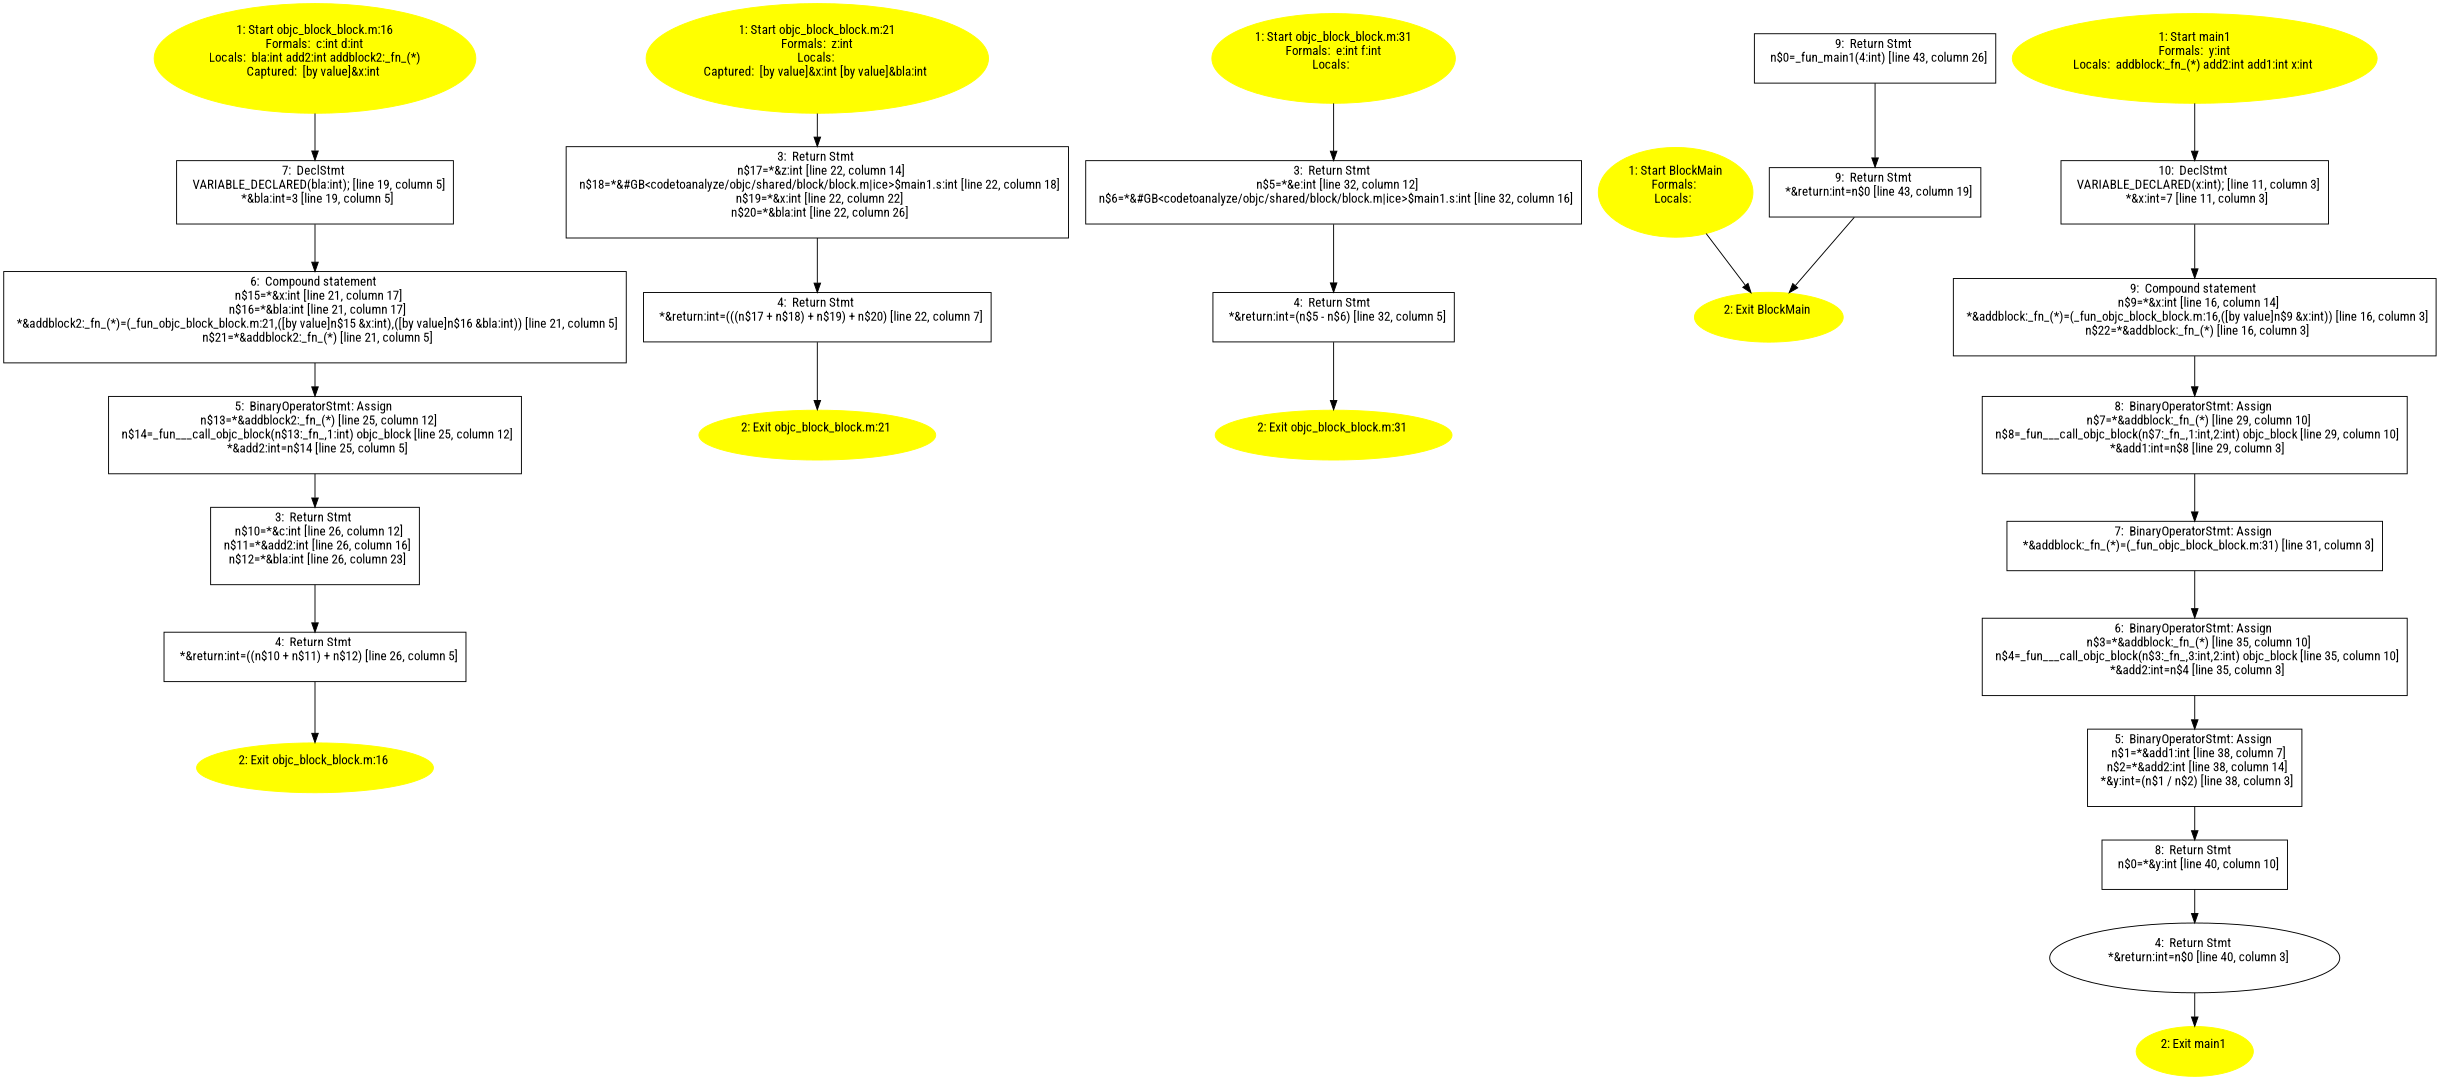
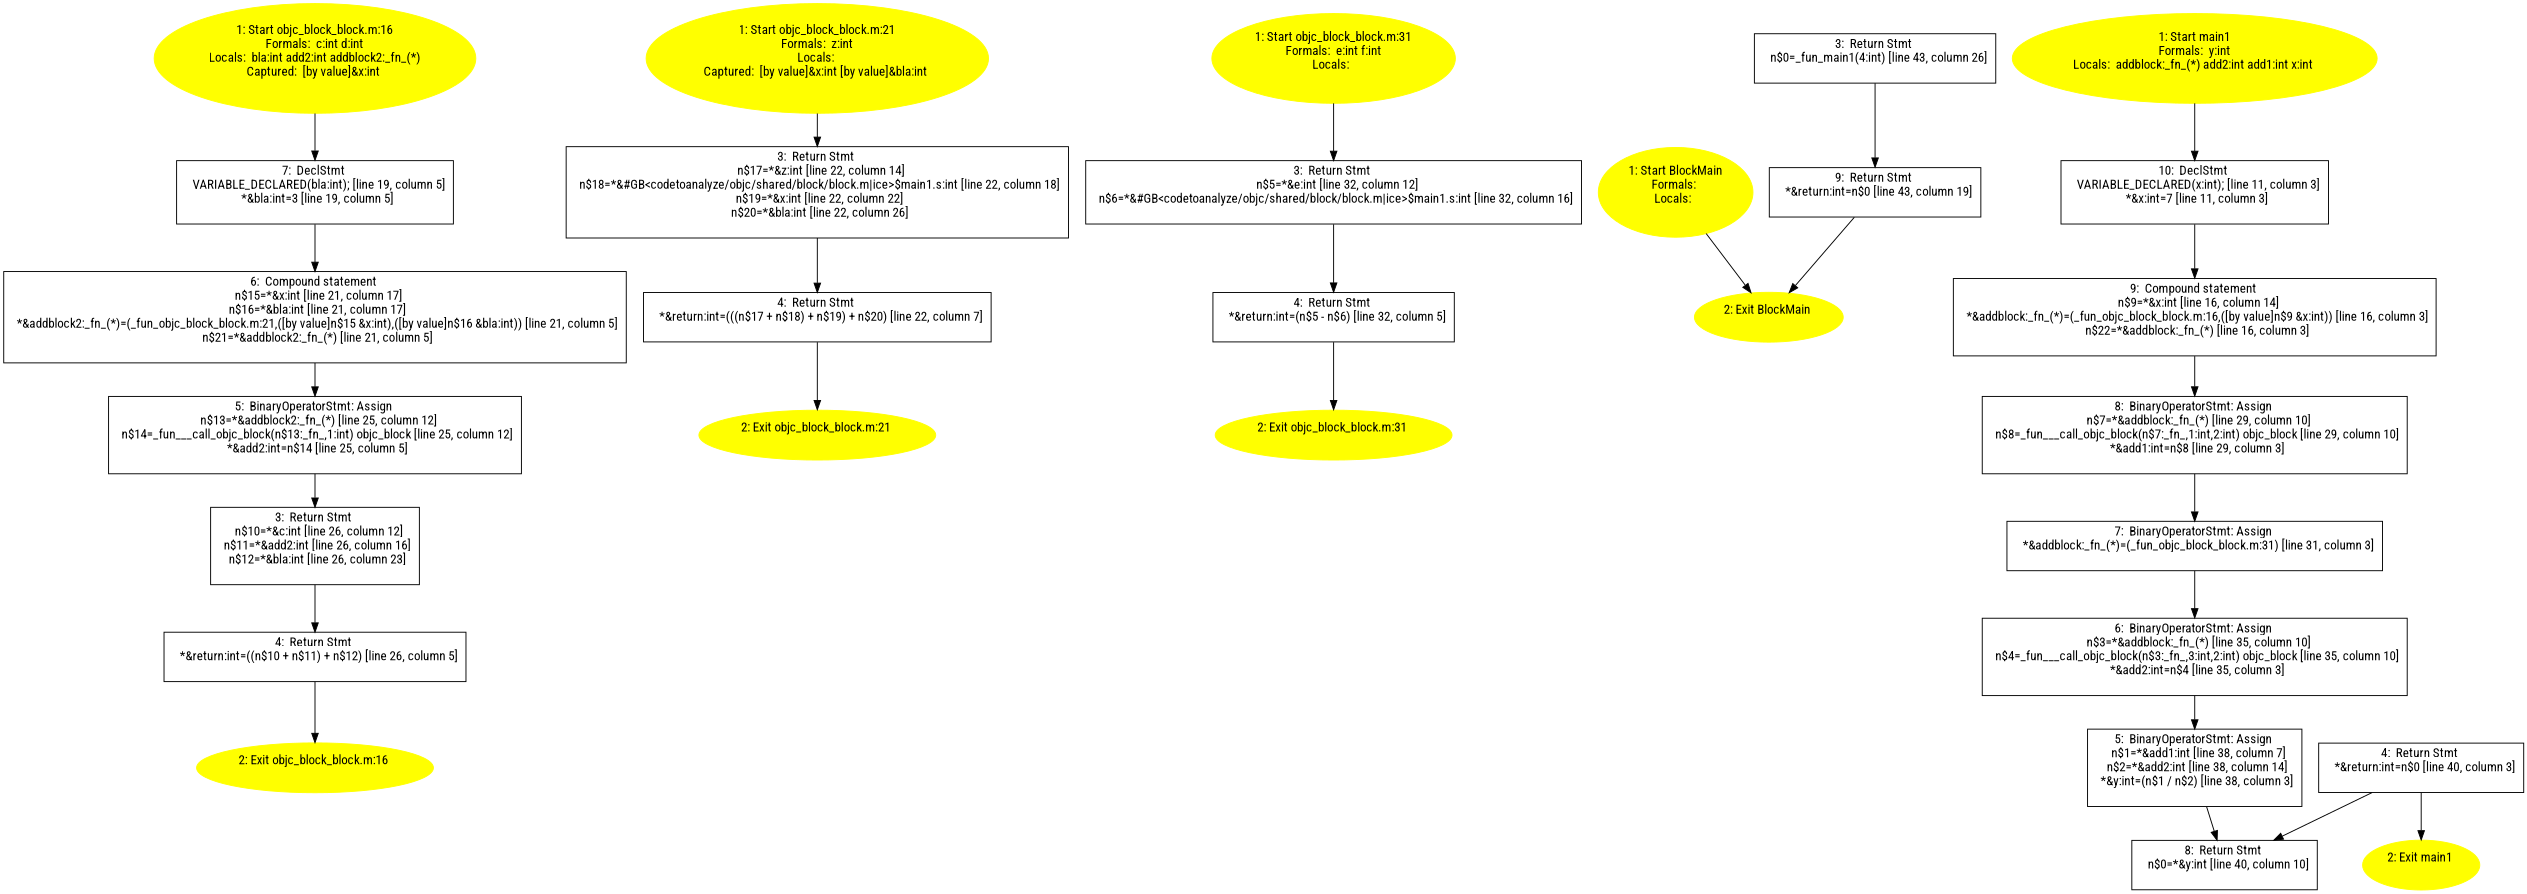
(1875, 58) -> (1875, 58)
(2195, 902) -> (2327, 814)
(2195, 958) -> (2421, 768)
